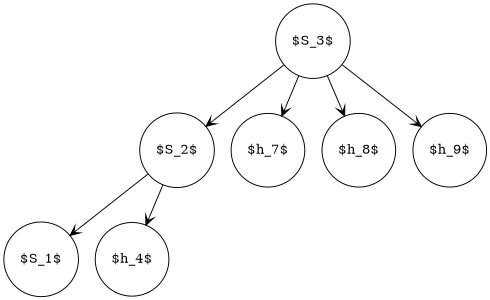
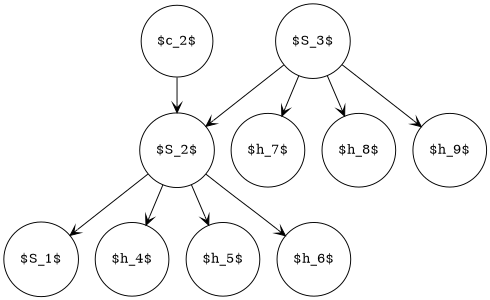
none -> (177, 41)
none -> (223, 259)
none -> (314, 259)
